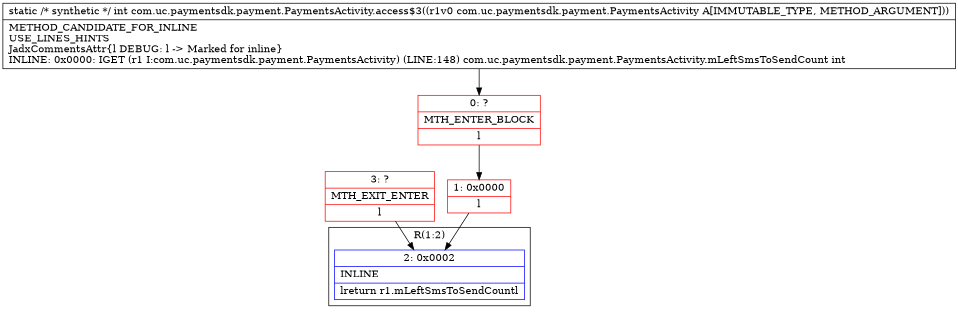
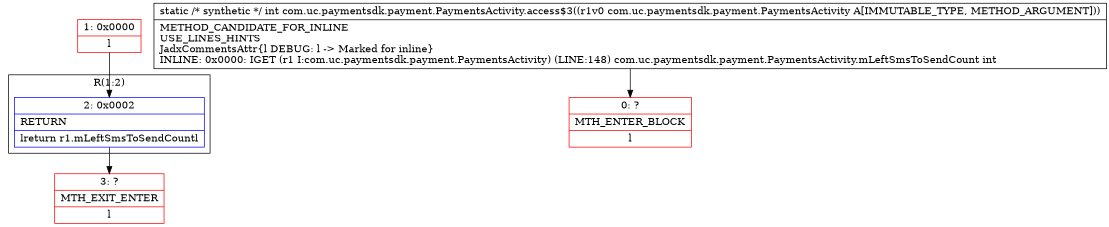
(479, 159) -> none
(403, 232) -> (109, 158)
(360, 274) -> (44, 122)
